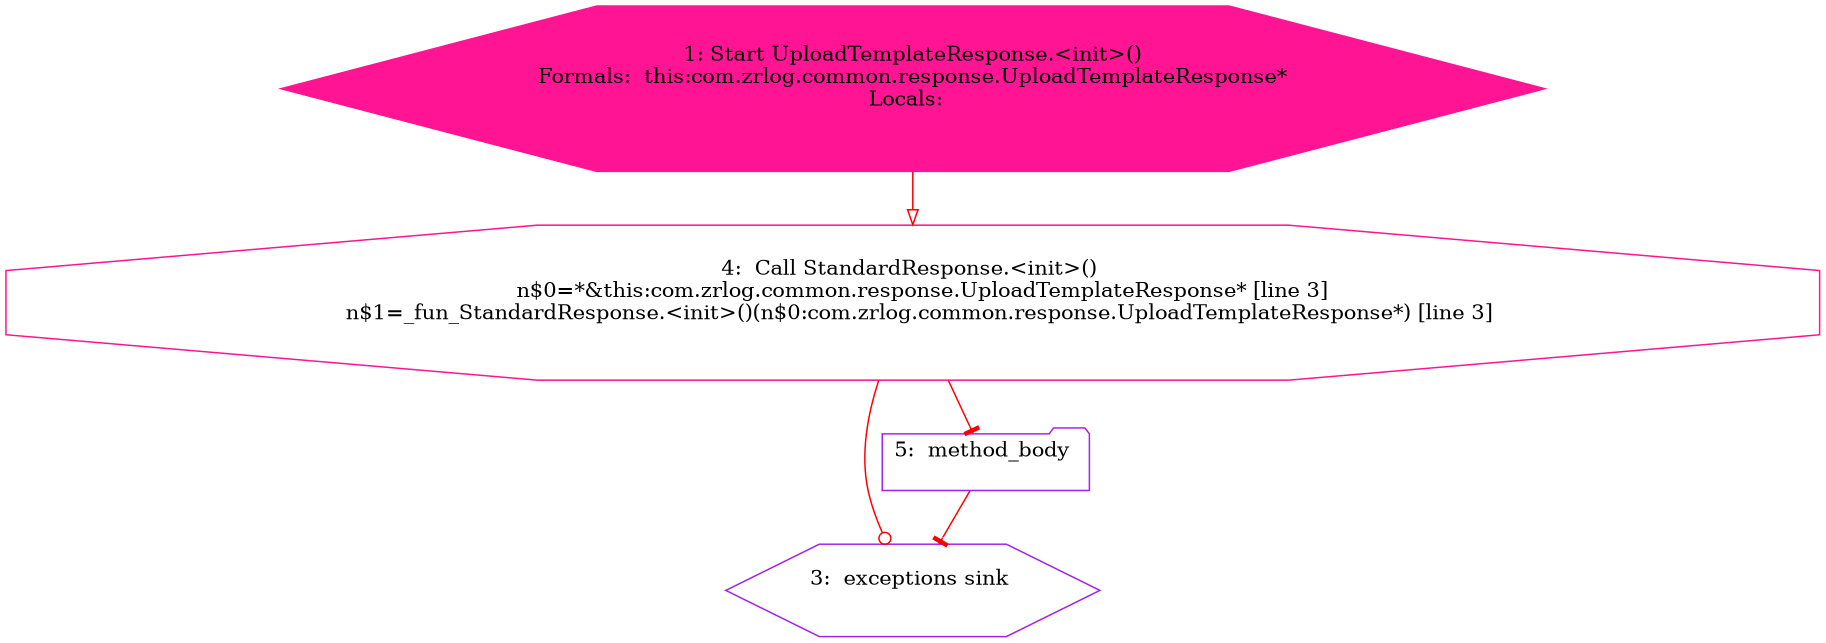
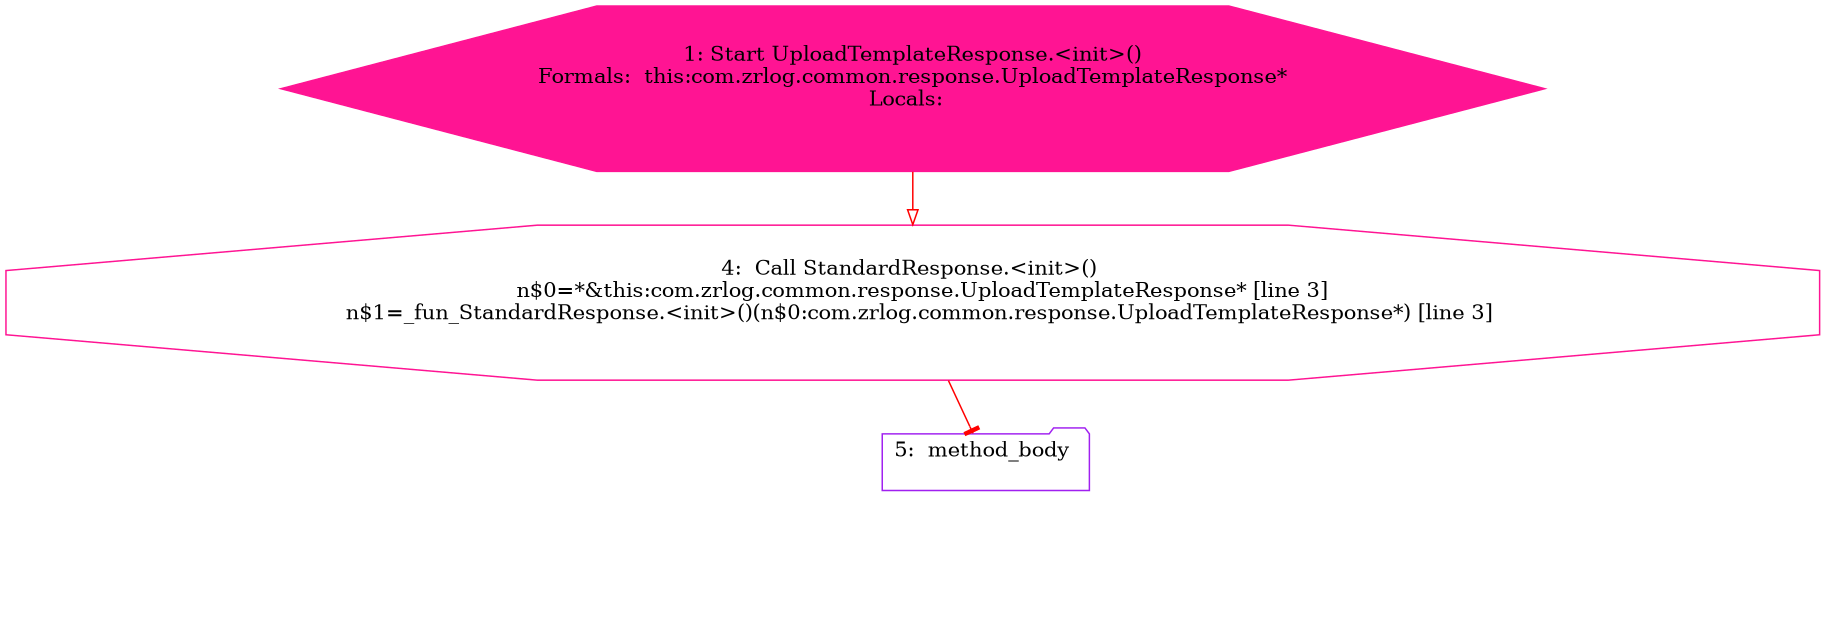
(913, 590) -> none
